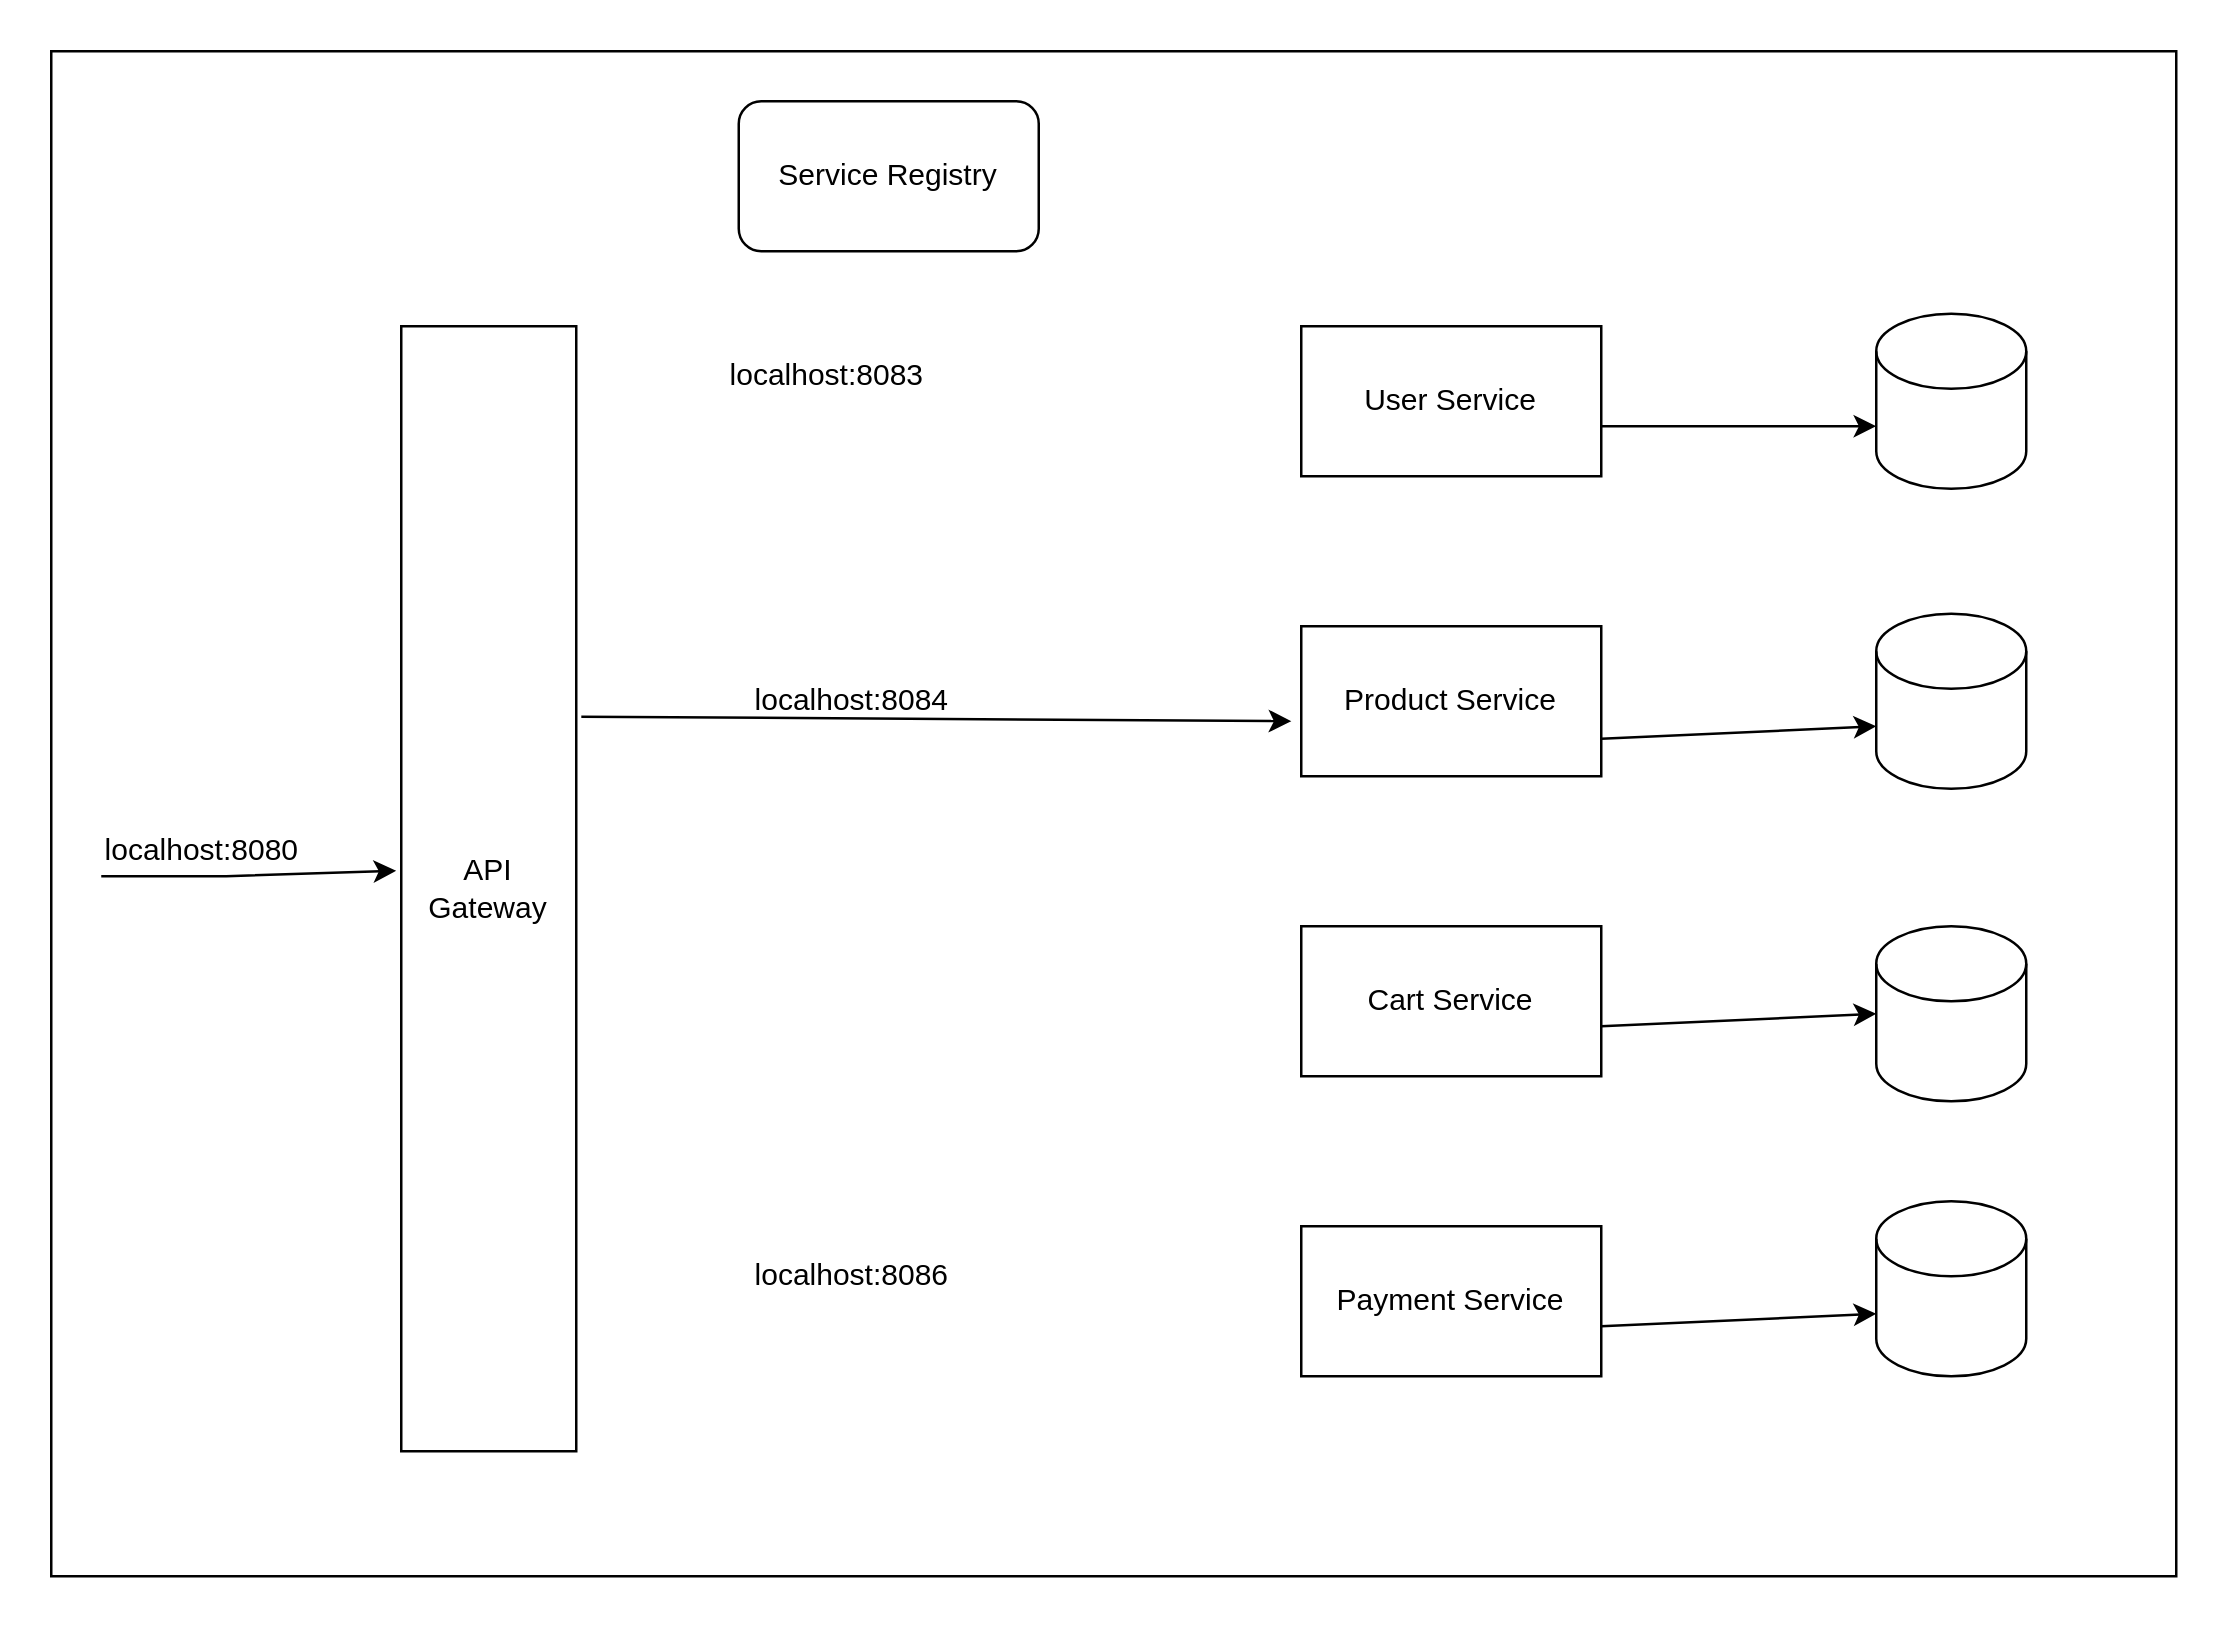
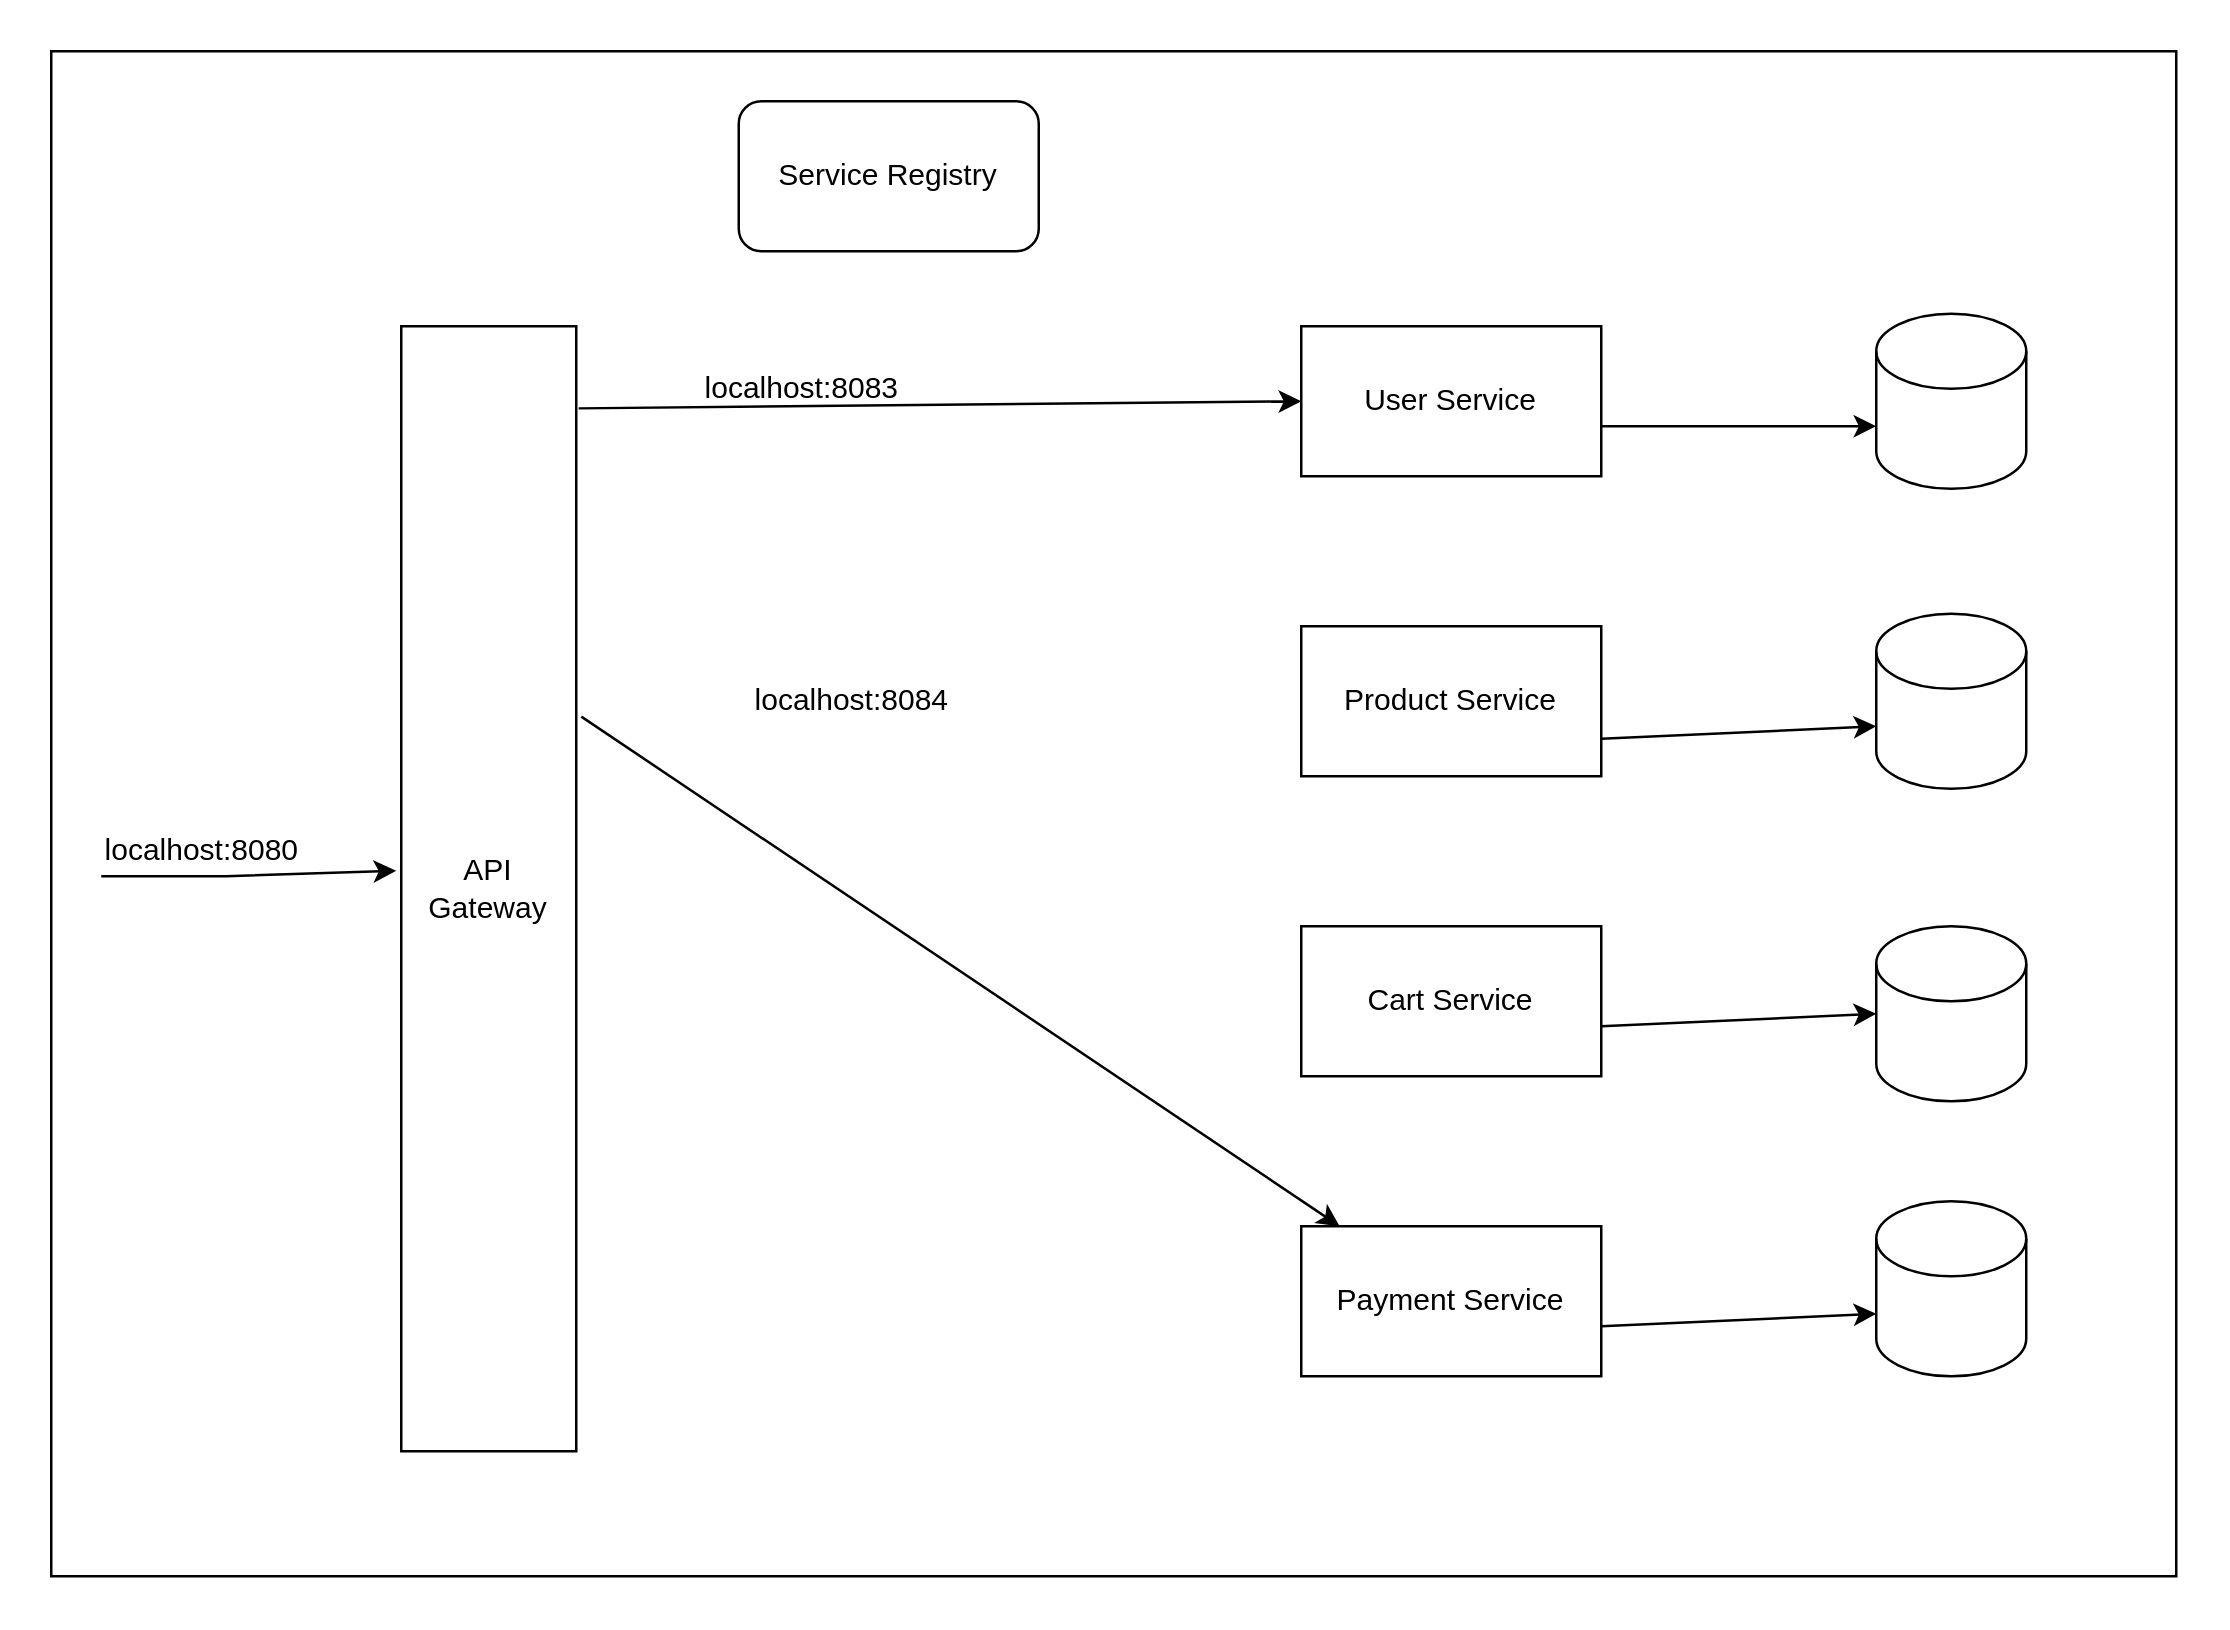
(826, 376) -> (801, 389)
none -> (932, 405)
(928, 719) -> (953, 967)
(851, 1276) -> none
